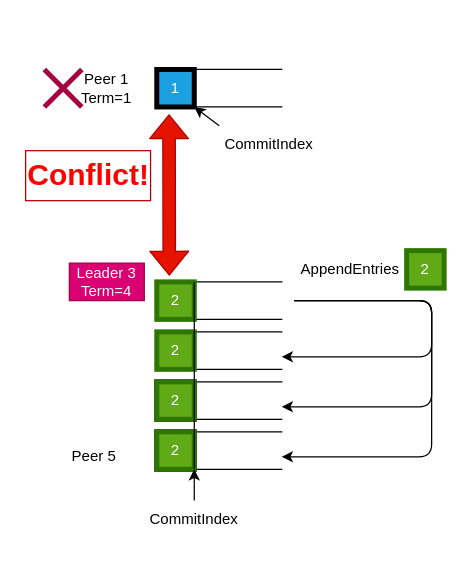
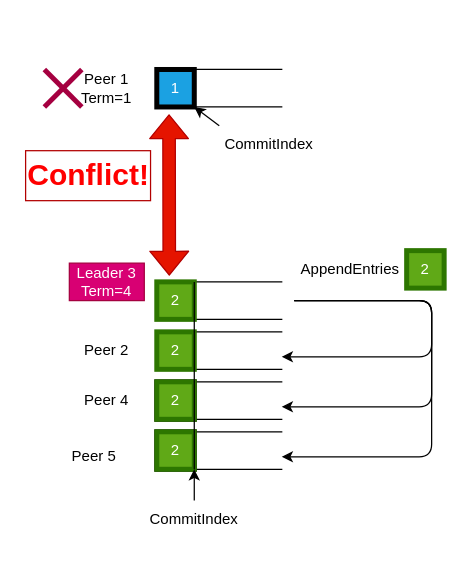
none -> (107, 351)
none -> (107, 401)
